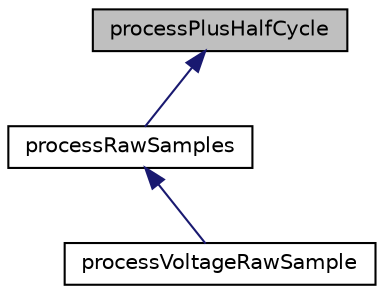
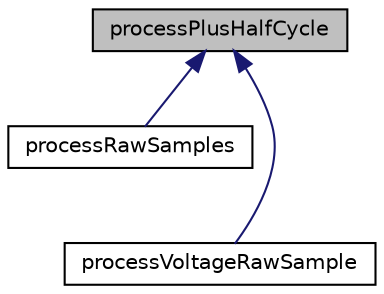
(182, 214) -> (274, 158)
